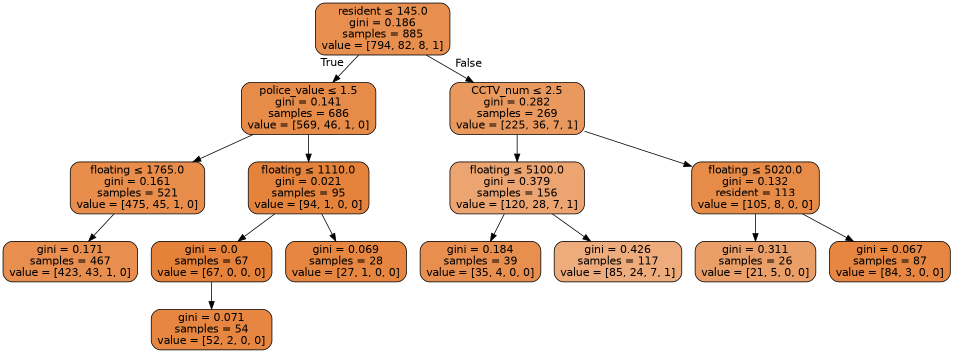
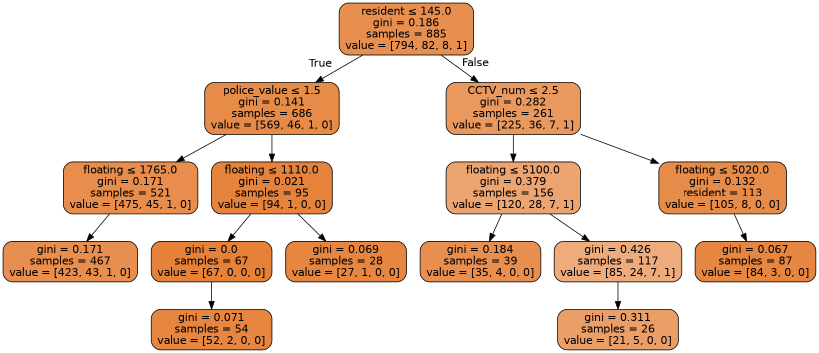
(517, 114) -> (513, 114)
(138, 182) -> (131, 182)
(755, 224) -> (618, 292)
